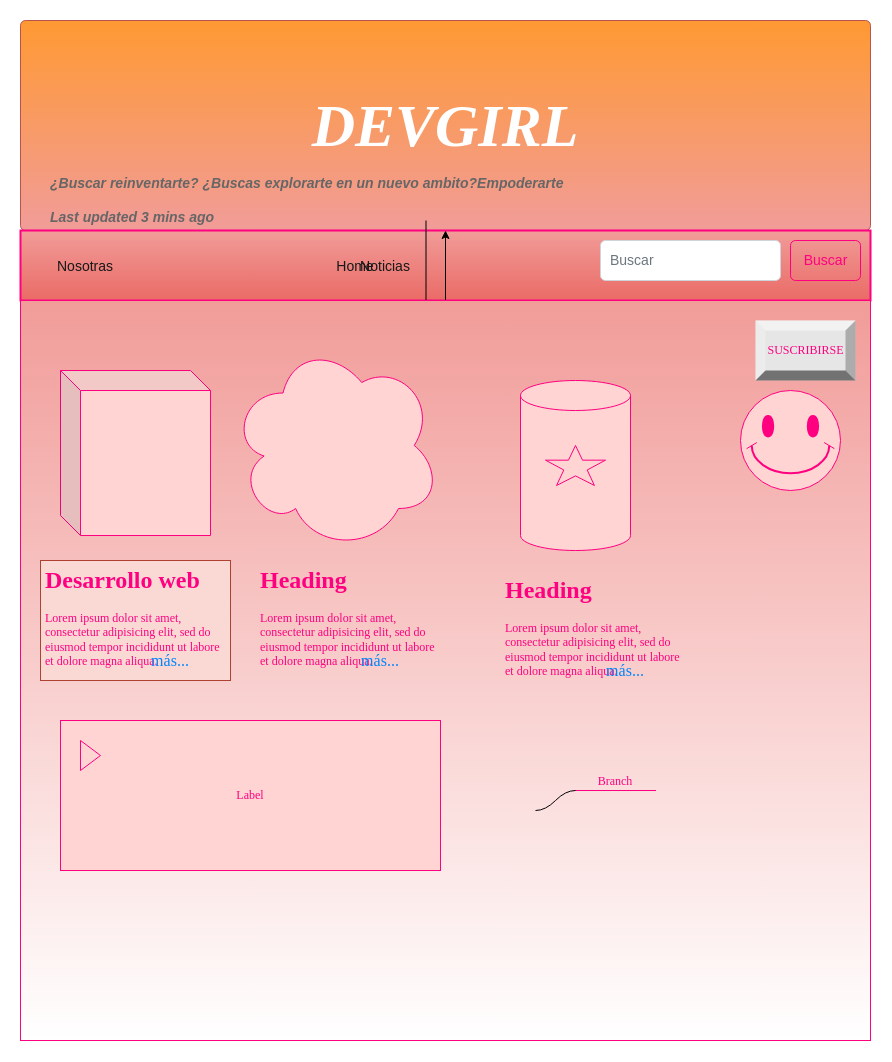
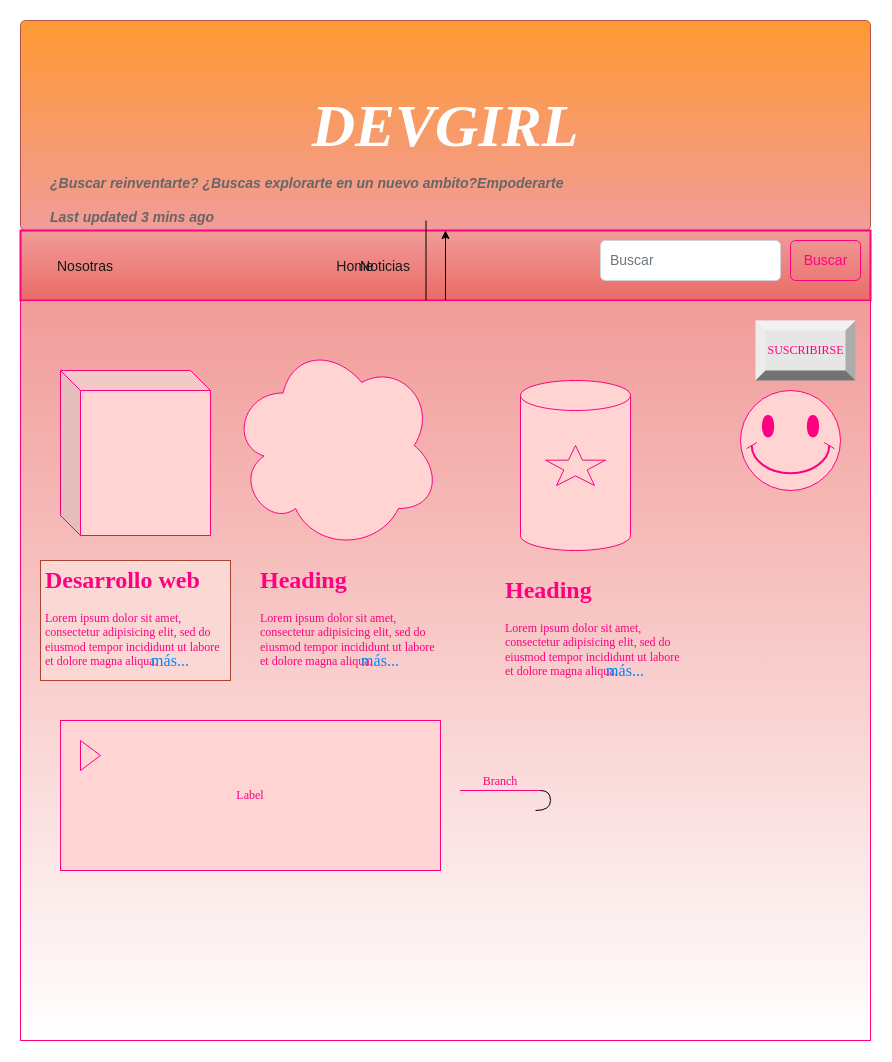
(616, 781) -> (501, 781)
